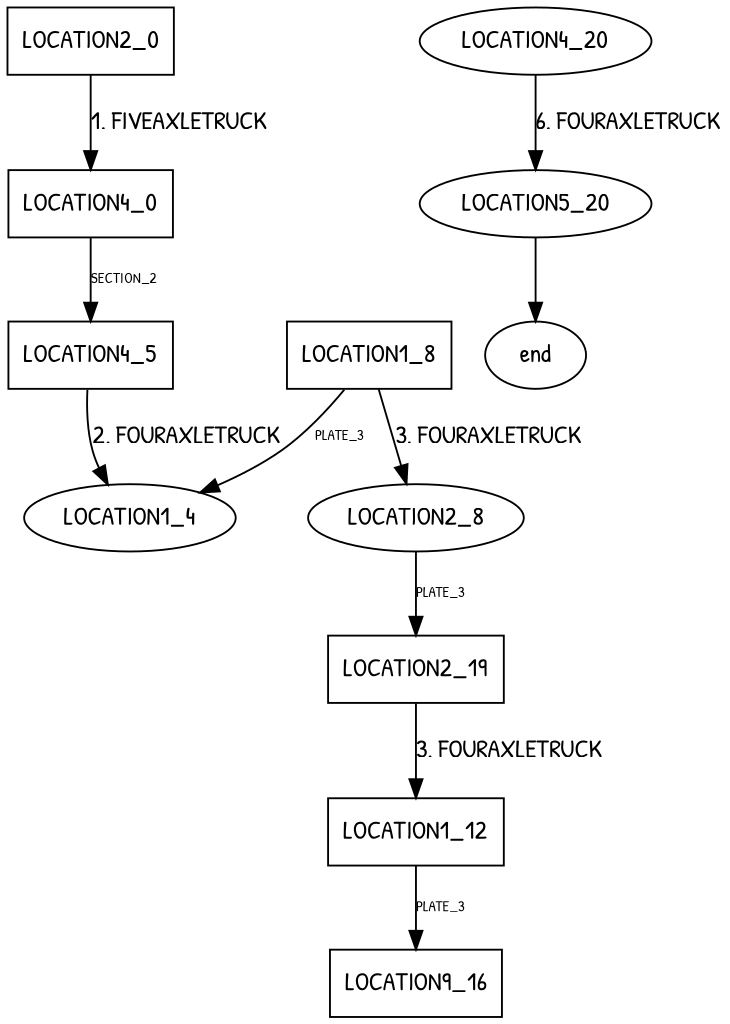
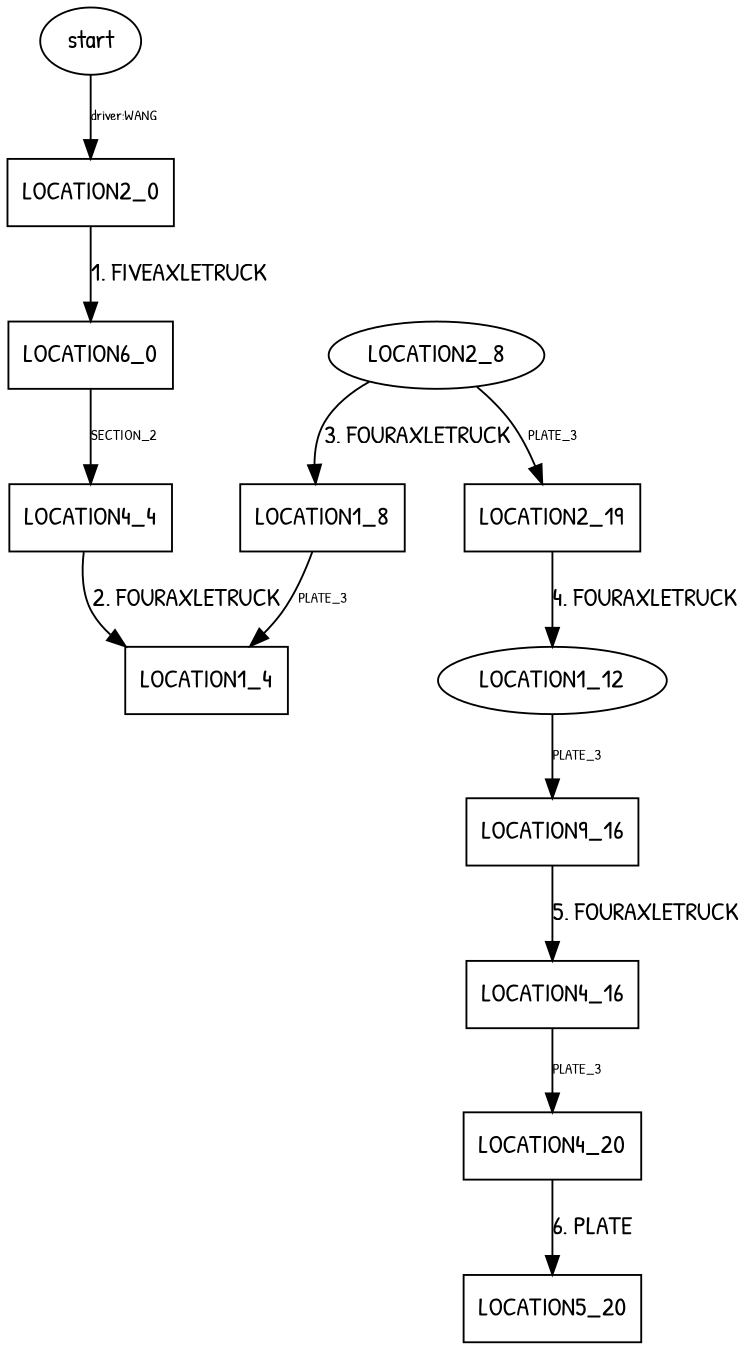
none -> (91, 41)
(536, 41) -> (552, 1146)
(629, 122) -> (593, 1227)
(91, 204) -> (91, 355)
(536, 204) -> (552, 1309)
(91, 355) -> (91, 518)
(536, 355) -> none
(390, 428) -> (329, 415)
(130, 518) -> (207, 680)
(509, 751) -> (646, 599)
(416, 832) -> (552, 680)
none -> (552, 995)
